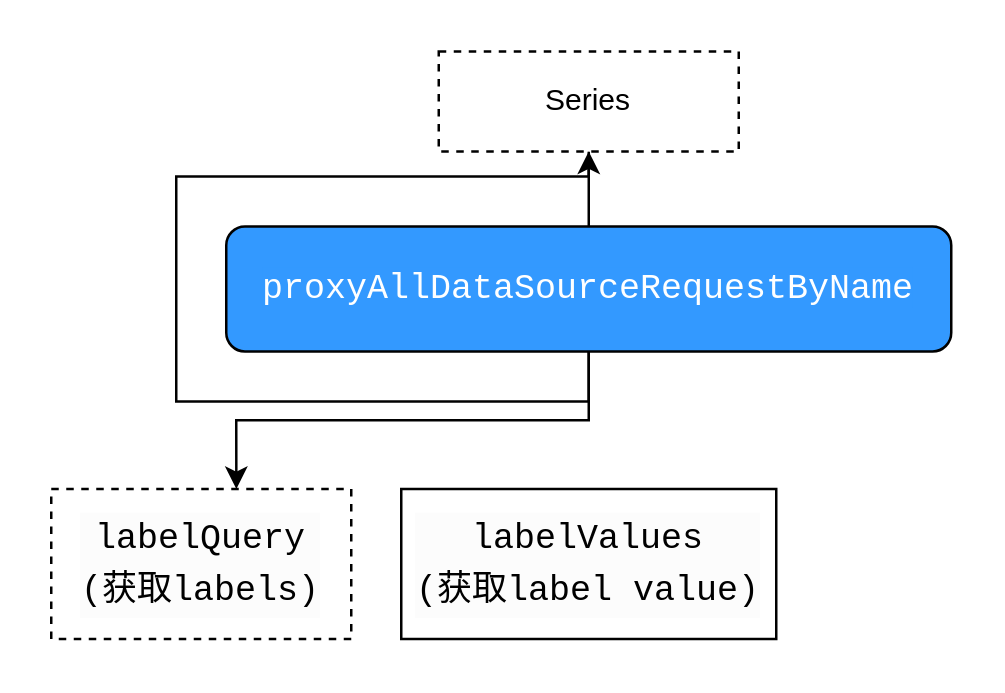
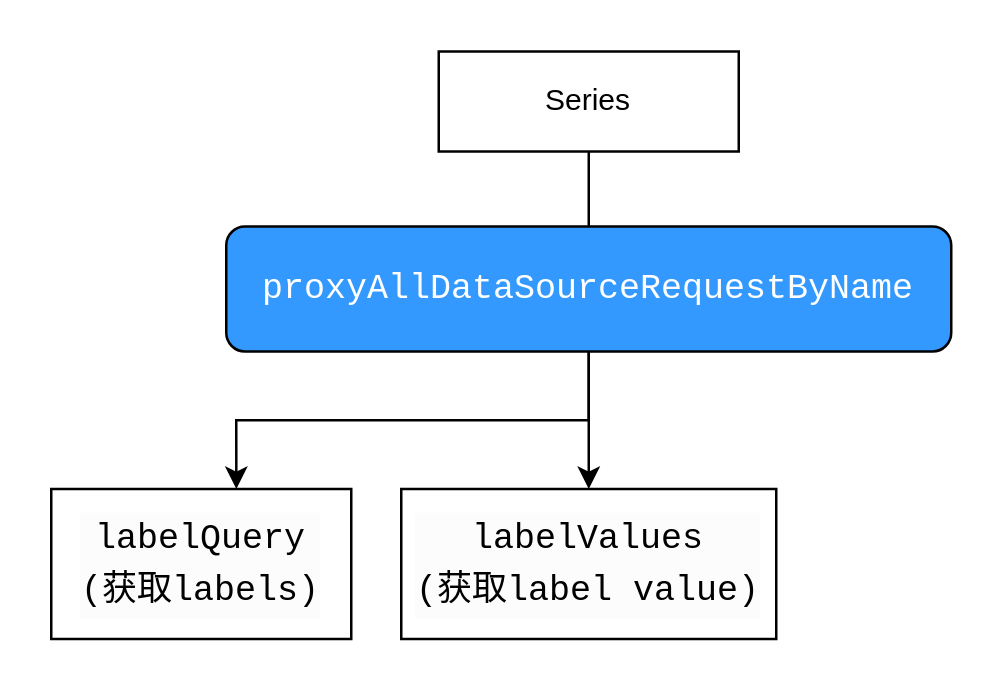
(589, 101) -> (589, 101)
(176, 289) -> (589, 447)
(201, 564) -> (201, 564)
